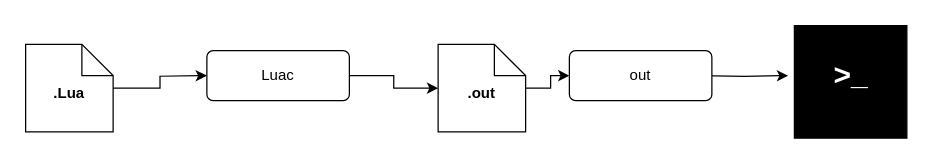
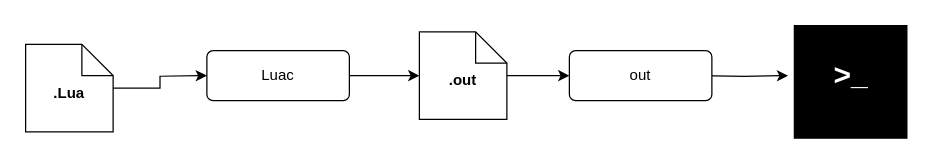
(482, 88) -> (463, 76)
